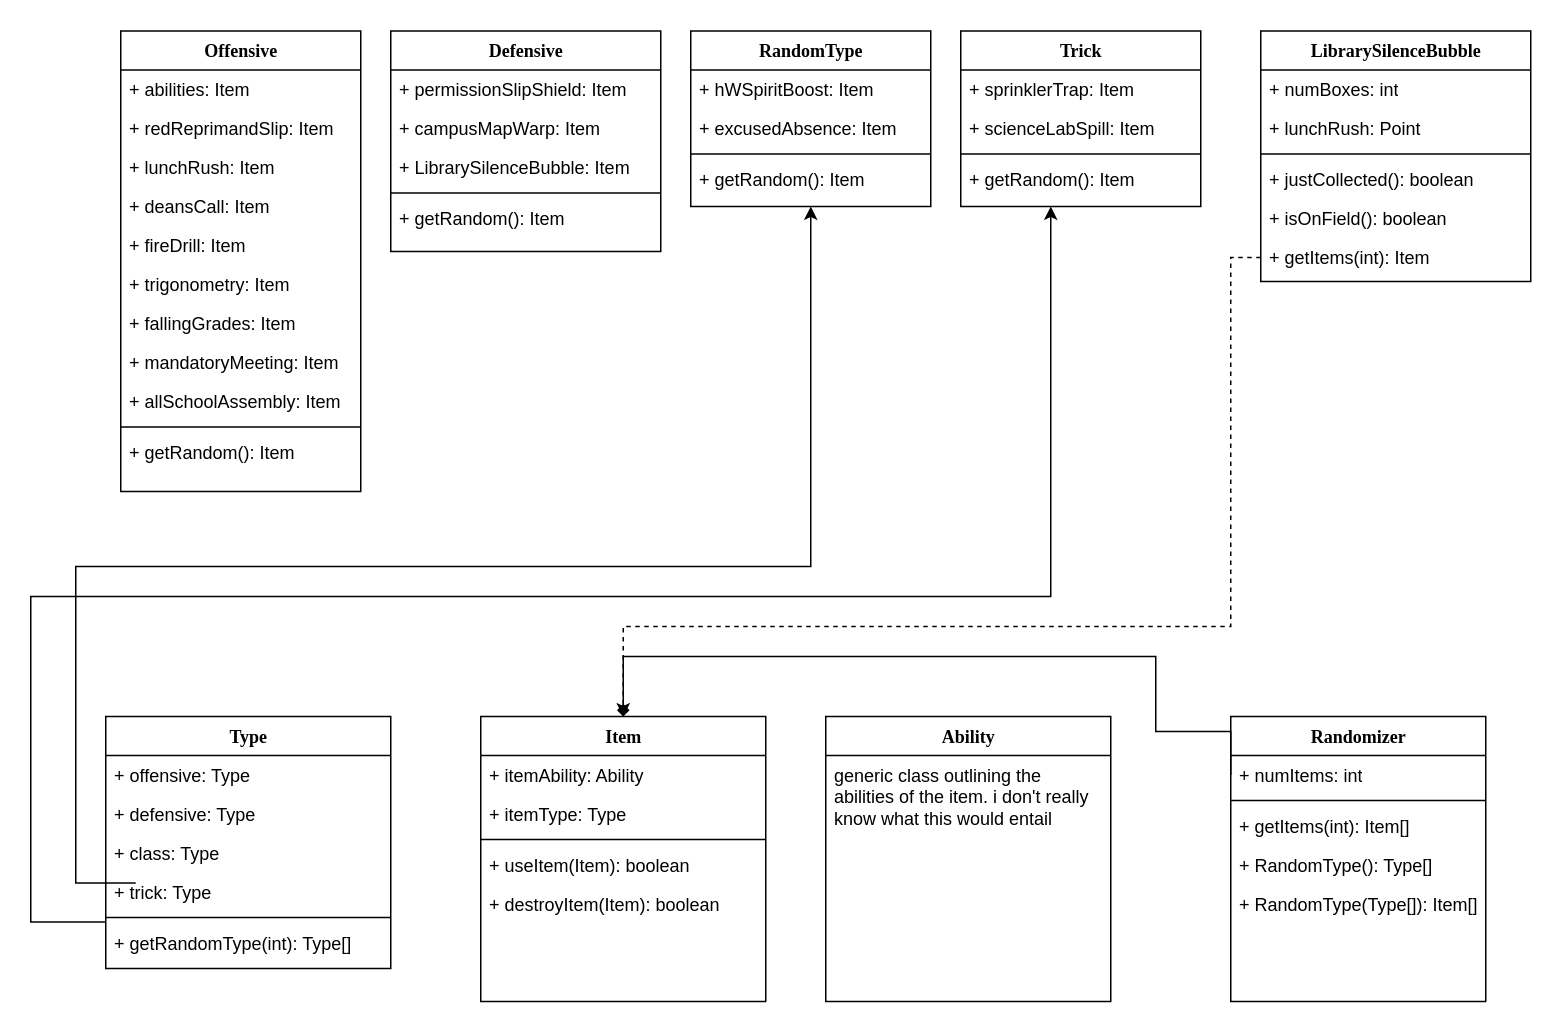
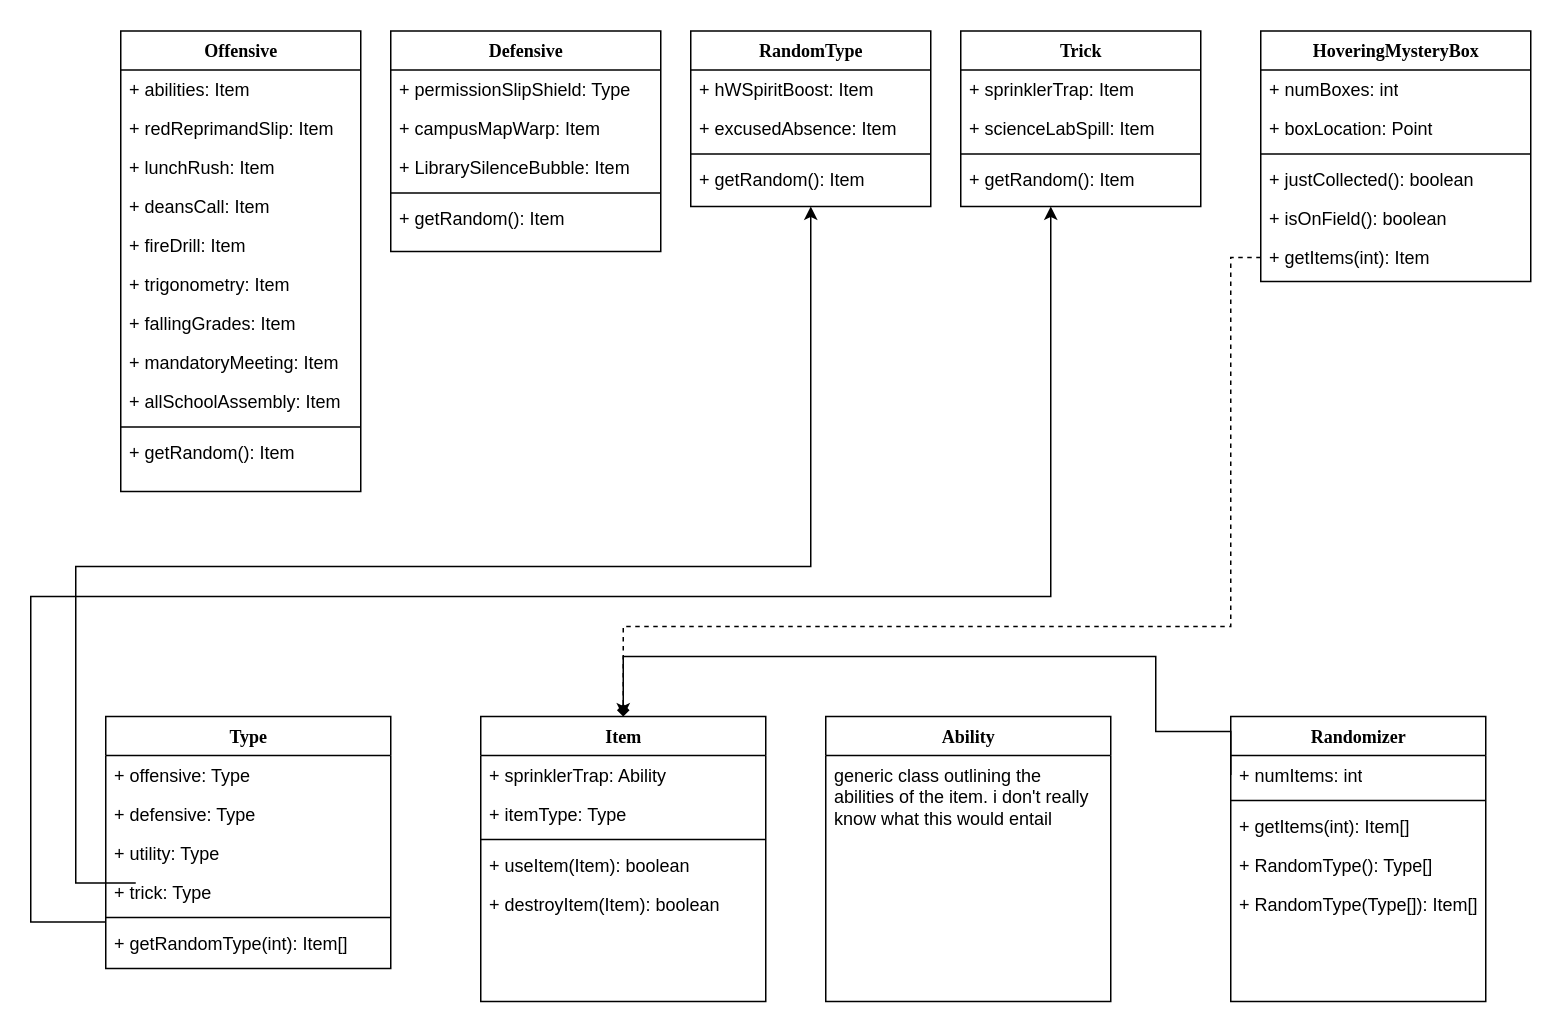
(1397, 52) -> (1397, 52)
(520, 91) -> (520, 91)
(1349, 130) -> (1359, 130)
(577, 777) -> (592, 777)
(171, 855) -> (176, 855)
(247, 945) -> (247, 945)
